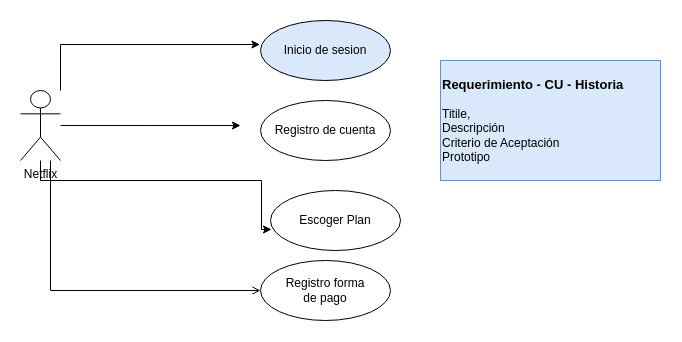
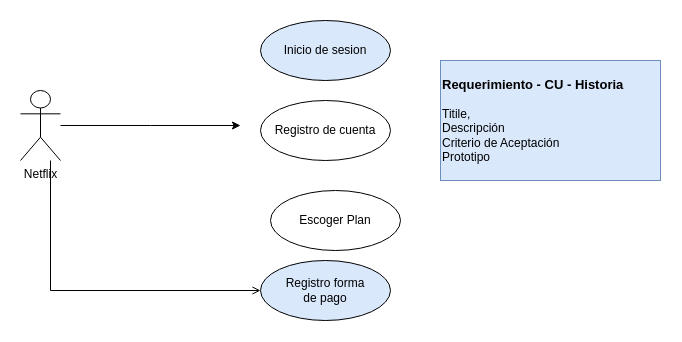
(134, 45) -> none
(167, 181) -> none
(326, 291) -> (326, 291)
